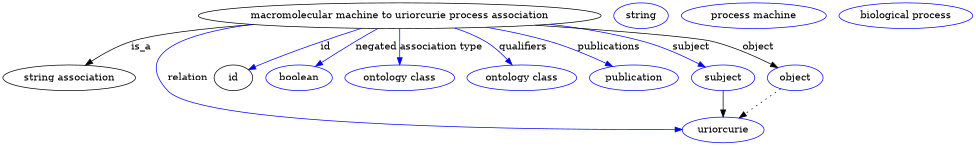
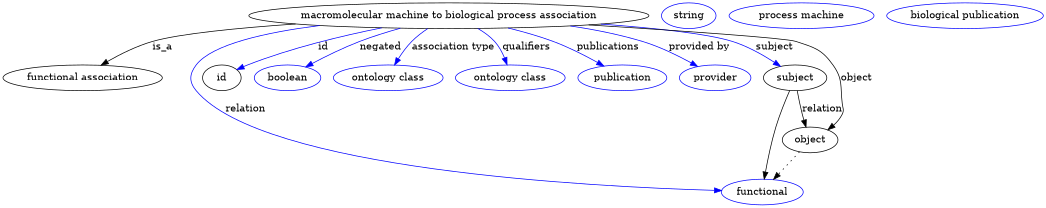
(400, 16) -> (449, 16)
(906, 16) -> (965, 16)
(69, 78) -> (83, 78)
none -> (715, 78)
(723, 78) -> (795, 78)
(795, 78) -> (810, 140)
none -> (800, 106)
(723, 130) -> (762, 192)
